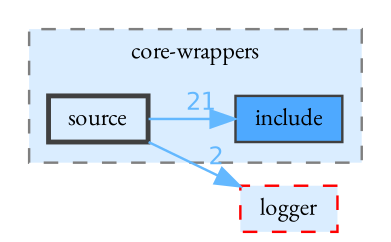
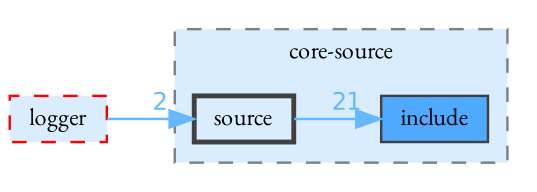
(195, 52) -> (341, 52)
(183, 159) -> (138, 119)
